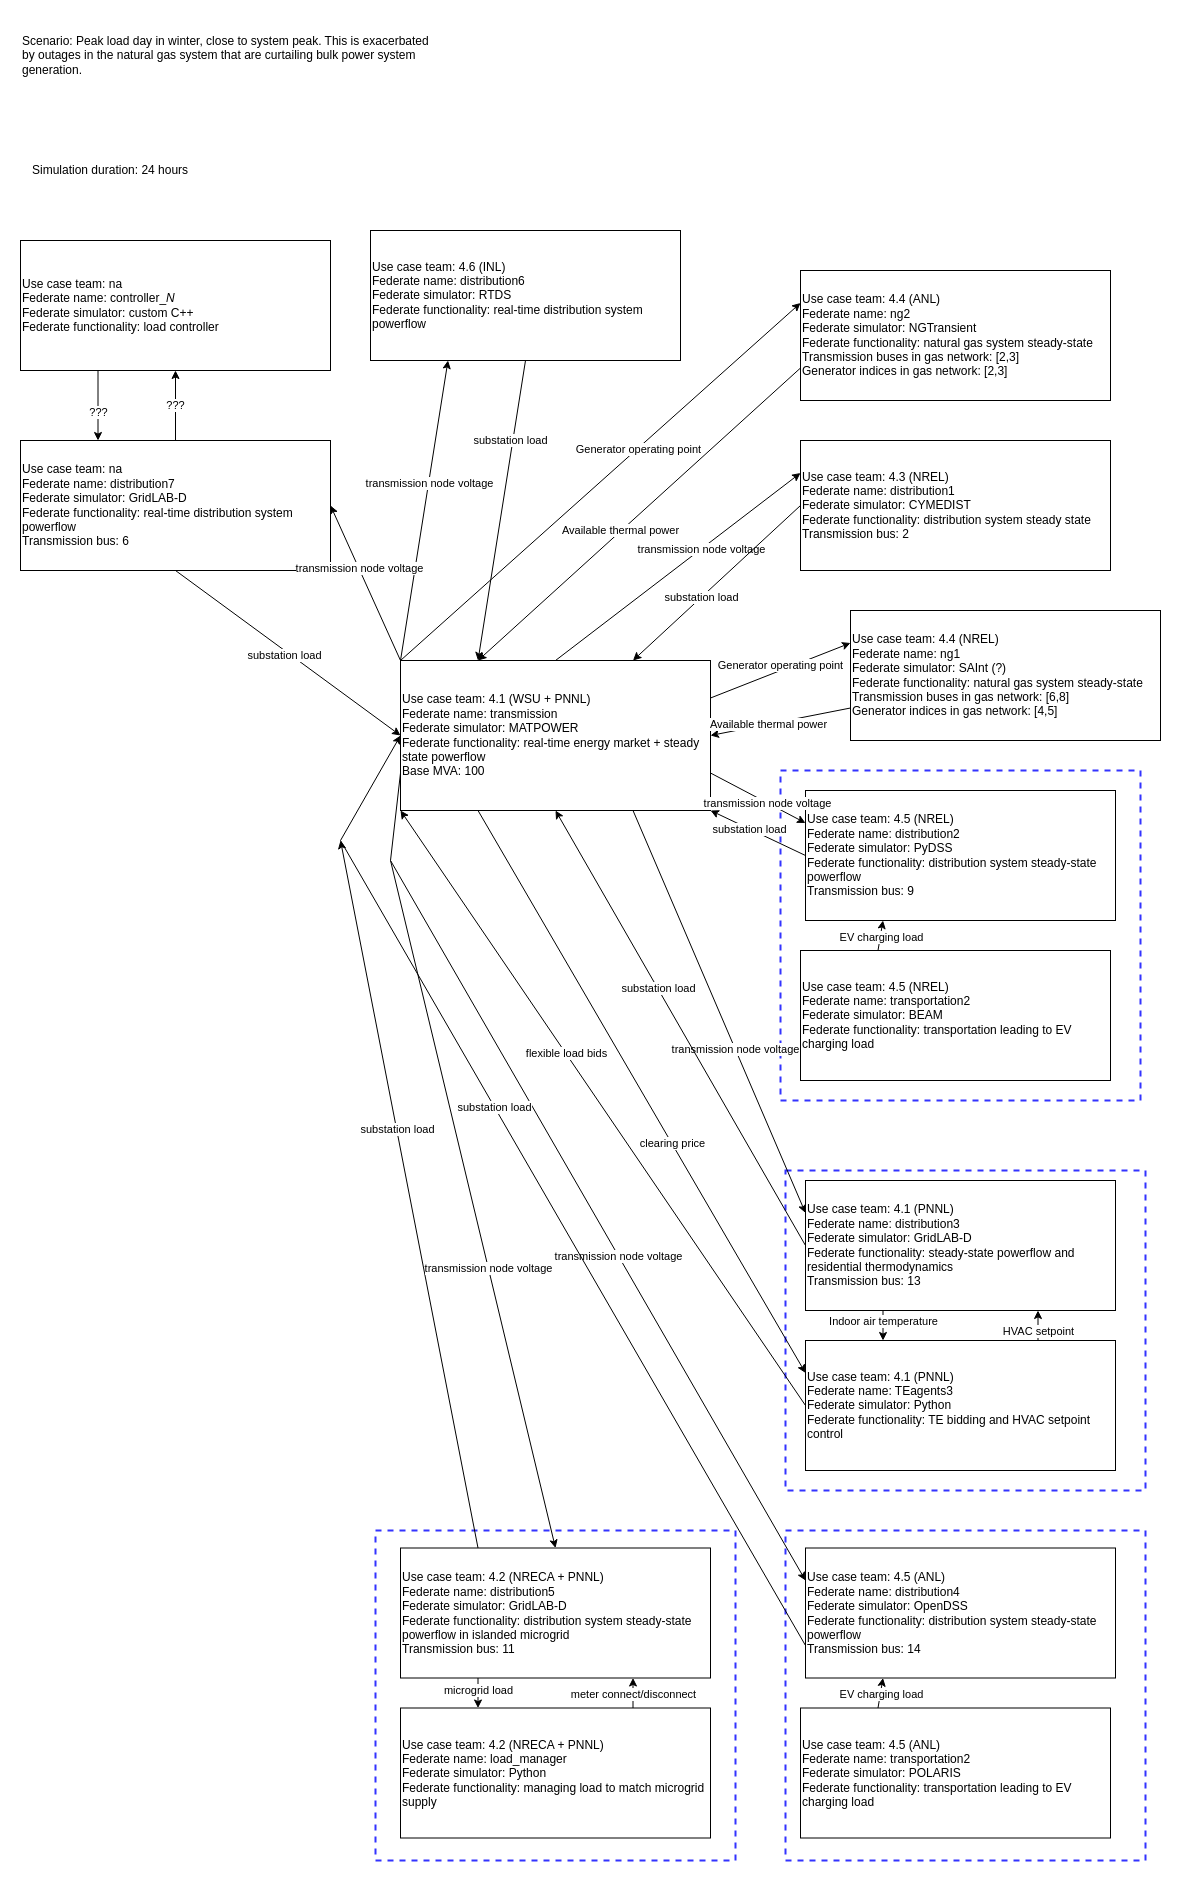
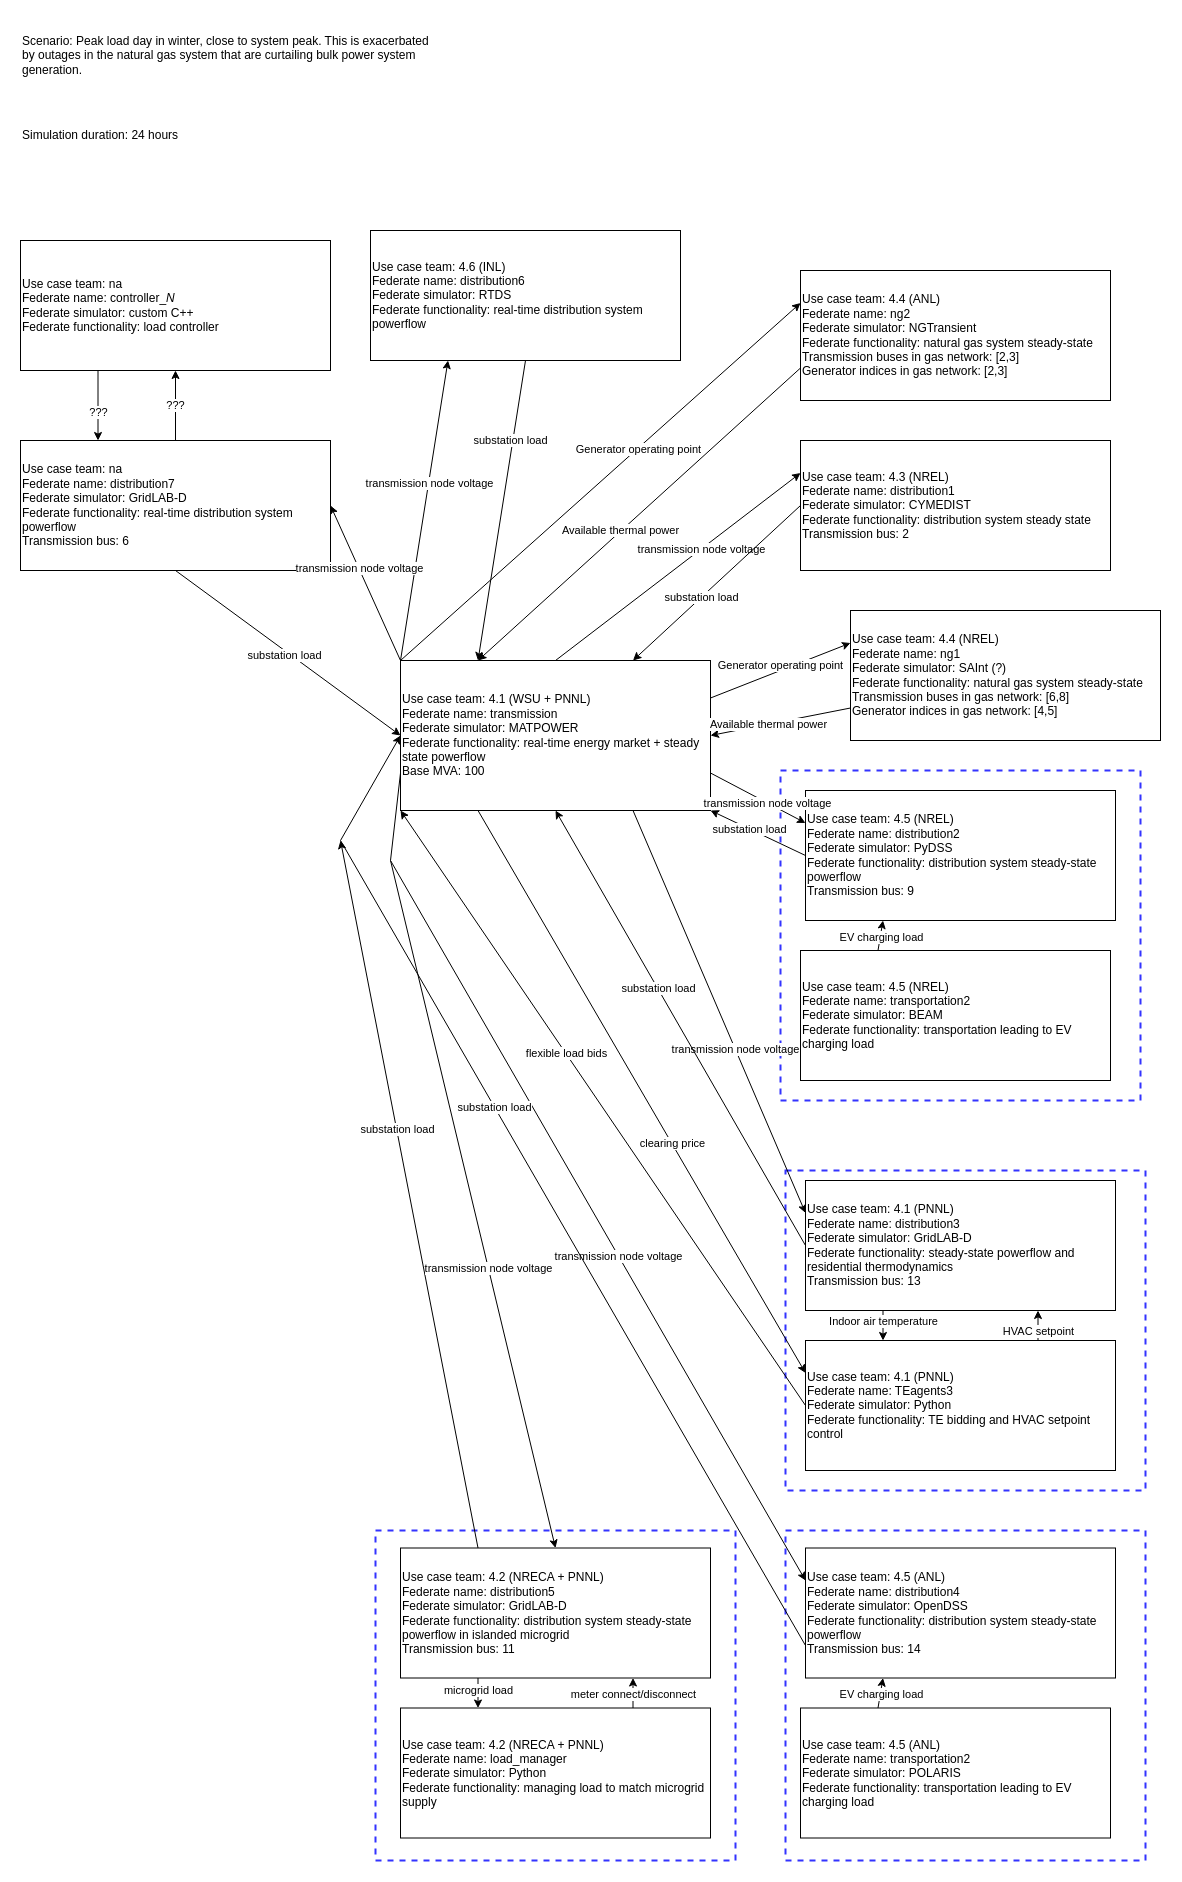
(236, 171) -> (226, 136)
